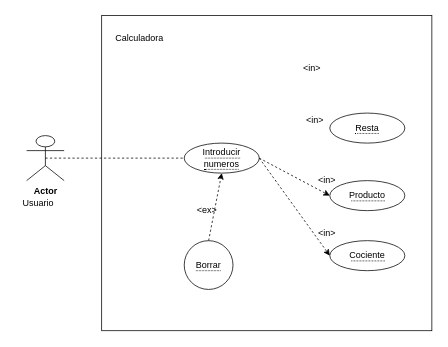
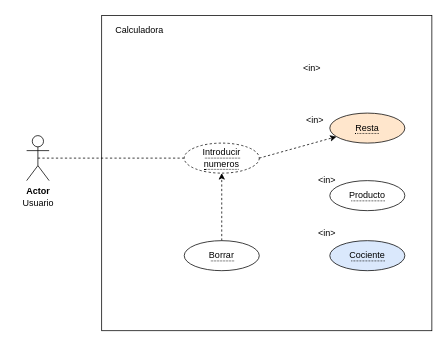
(139, 38) -> (139, 30)
(367, 128) -> (367, 128)
(45, 158) -> (38, 158)
(222, 158) -> (222, 158)
(294, 177) -> none
(293, 205) -> (296, 148)
(207, 210) -> none
(367, 255) -> (367, 255)
(209, 265) -> (222, 255)
